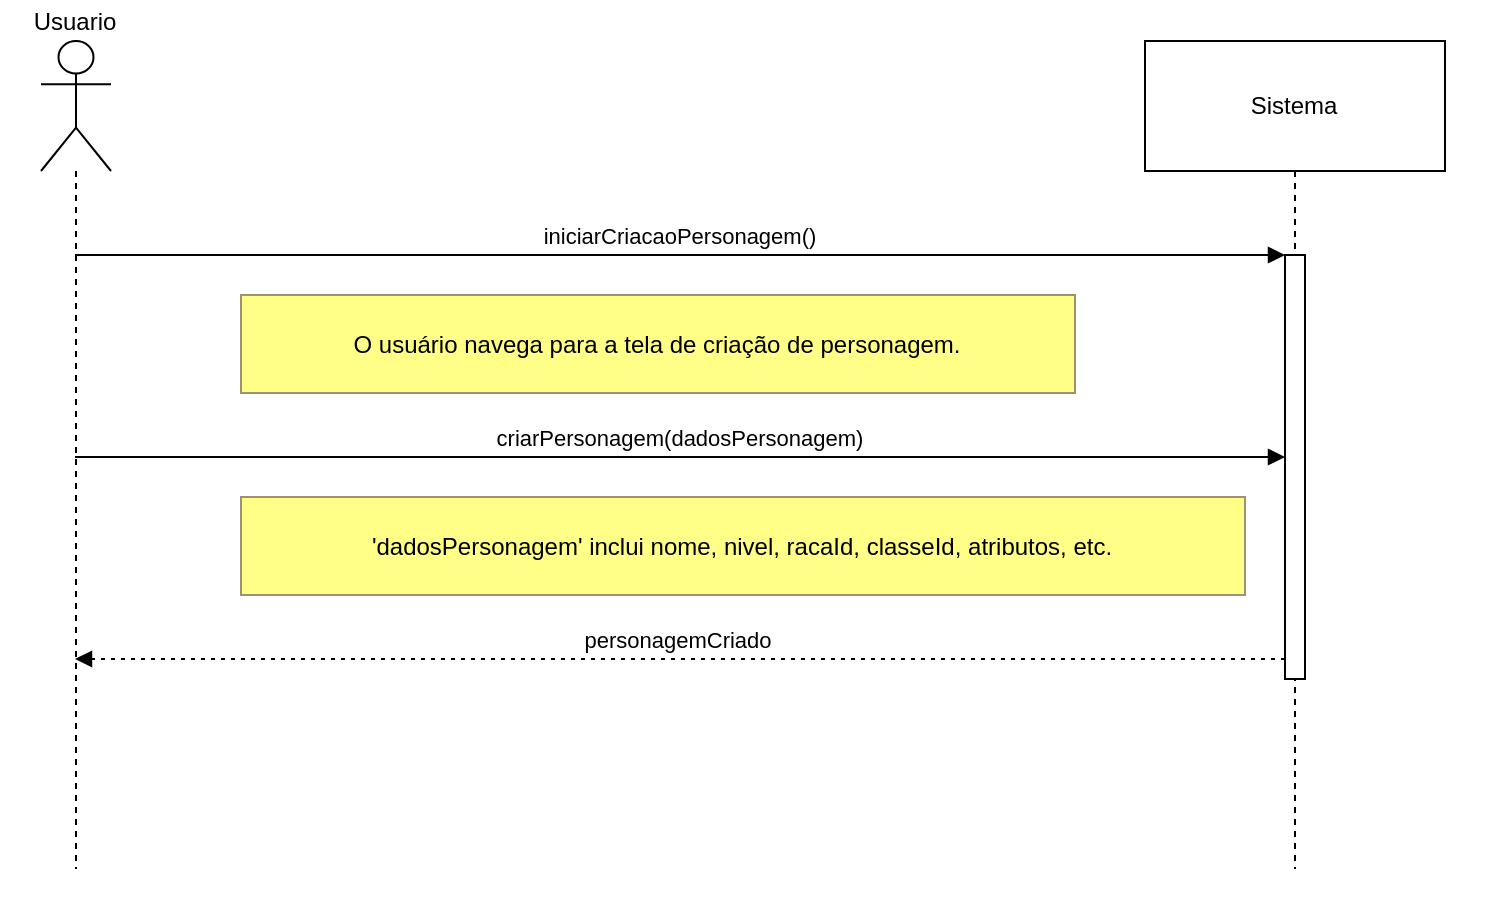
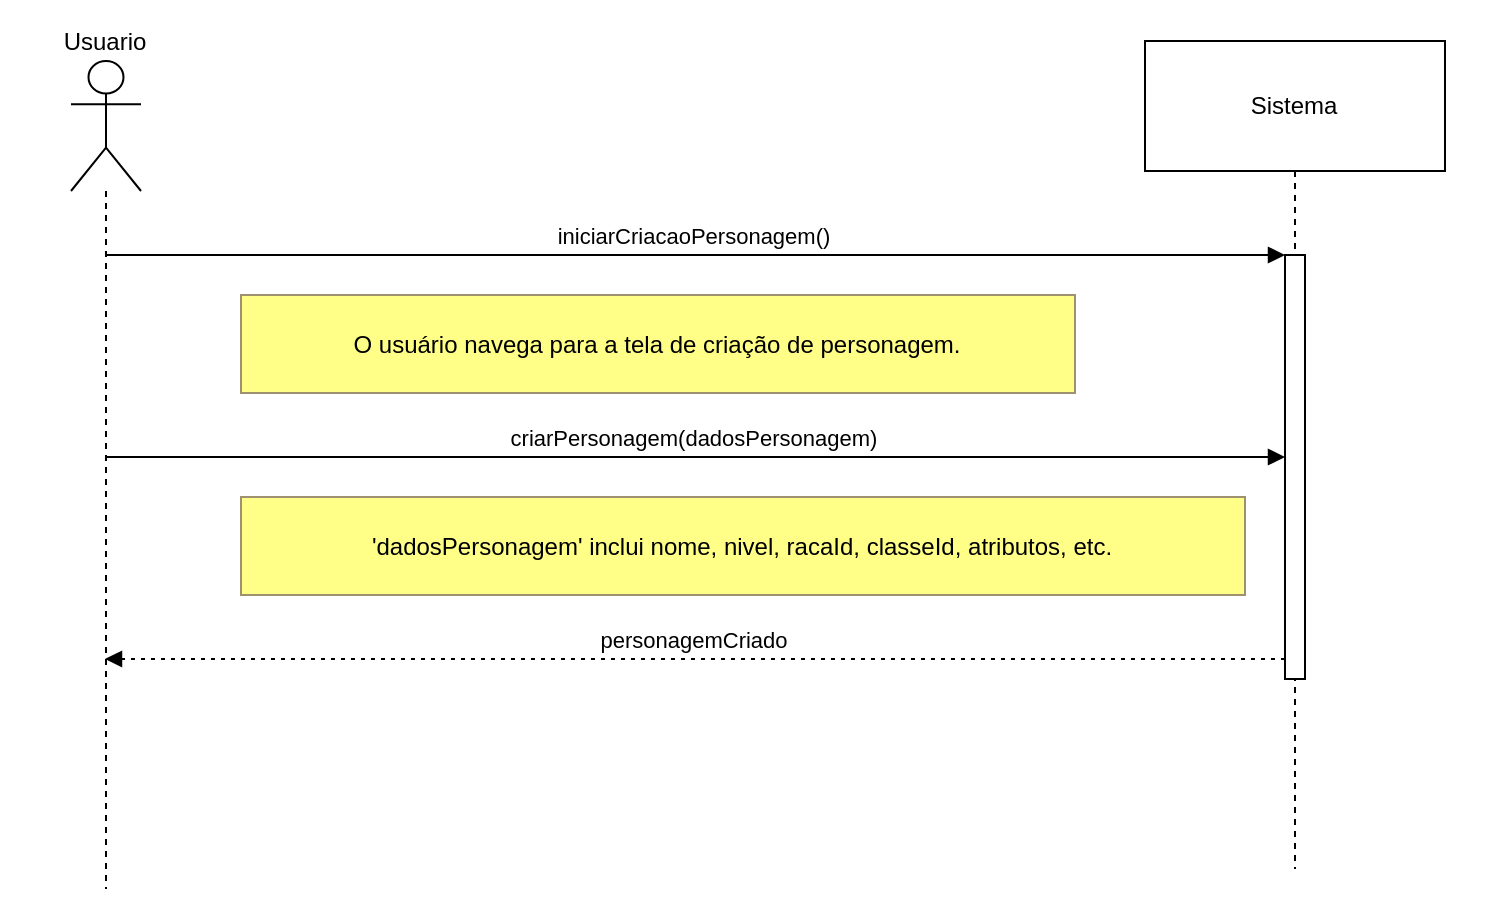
(76, 455) -> (106, 475)
